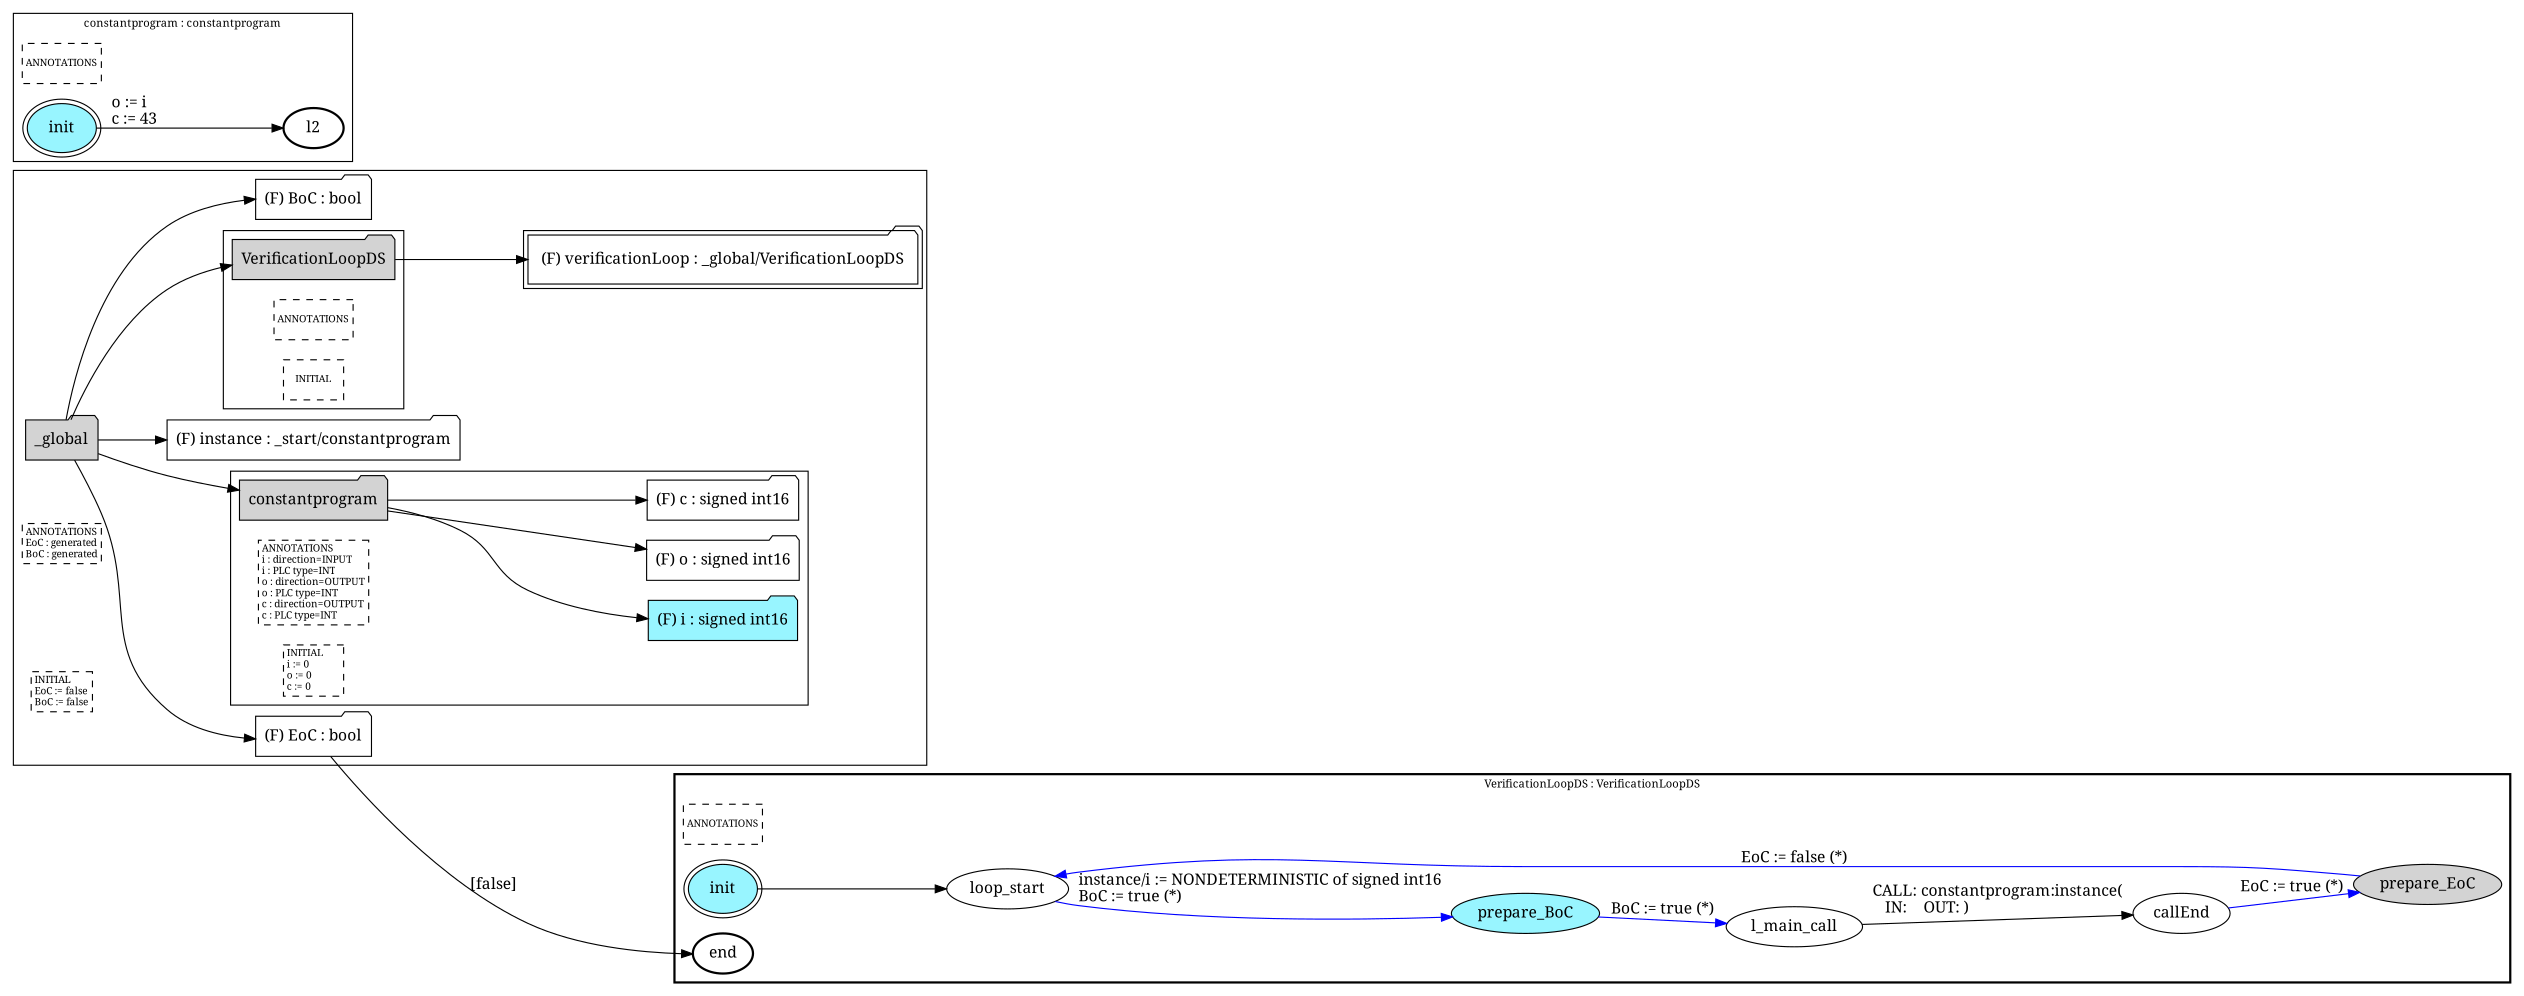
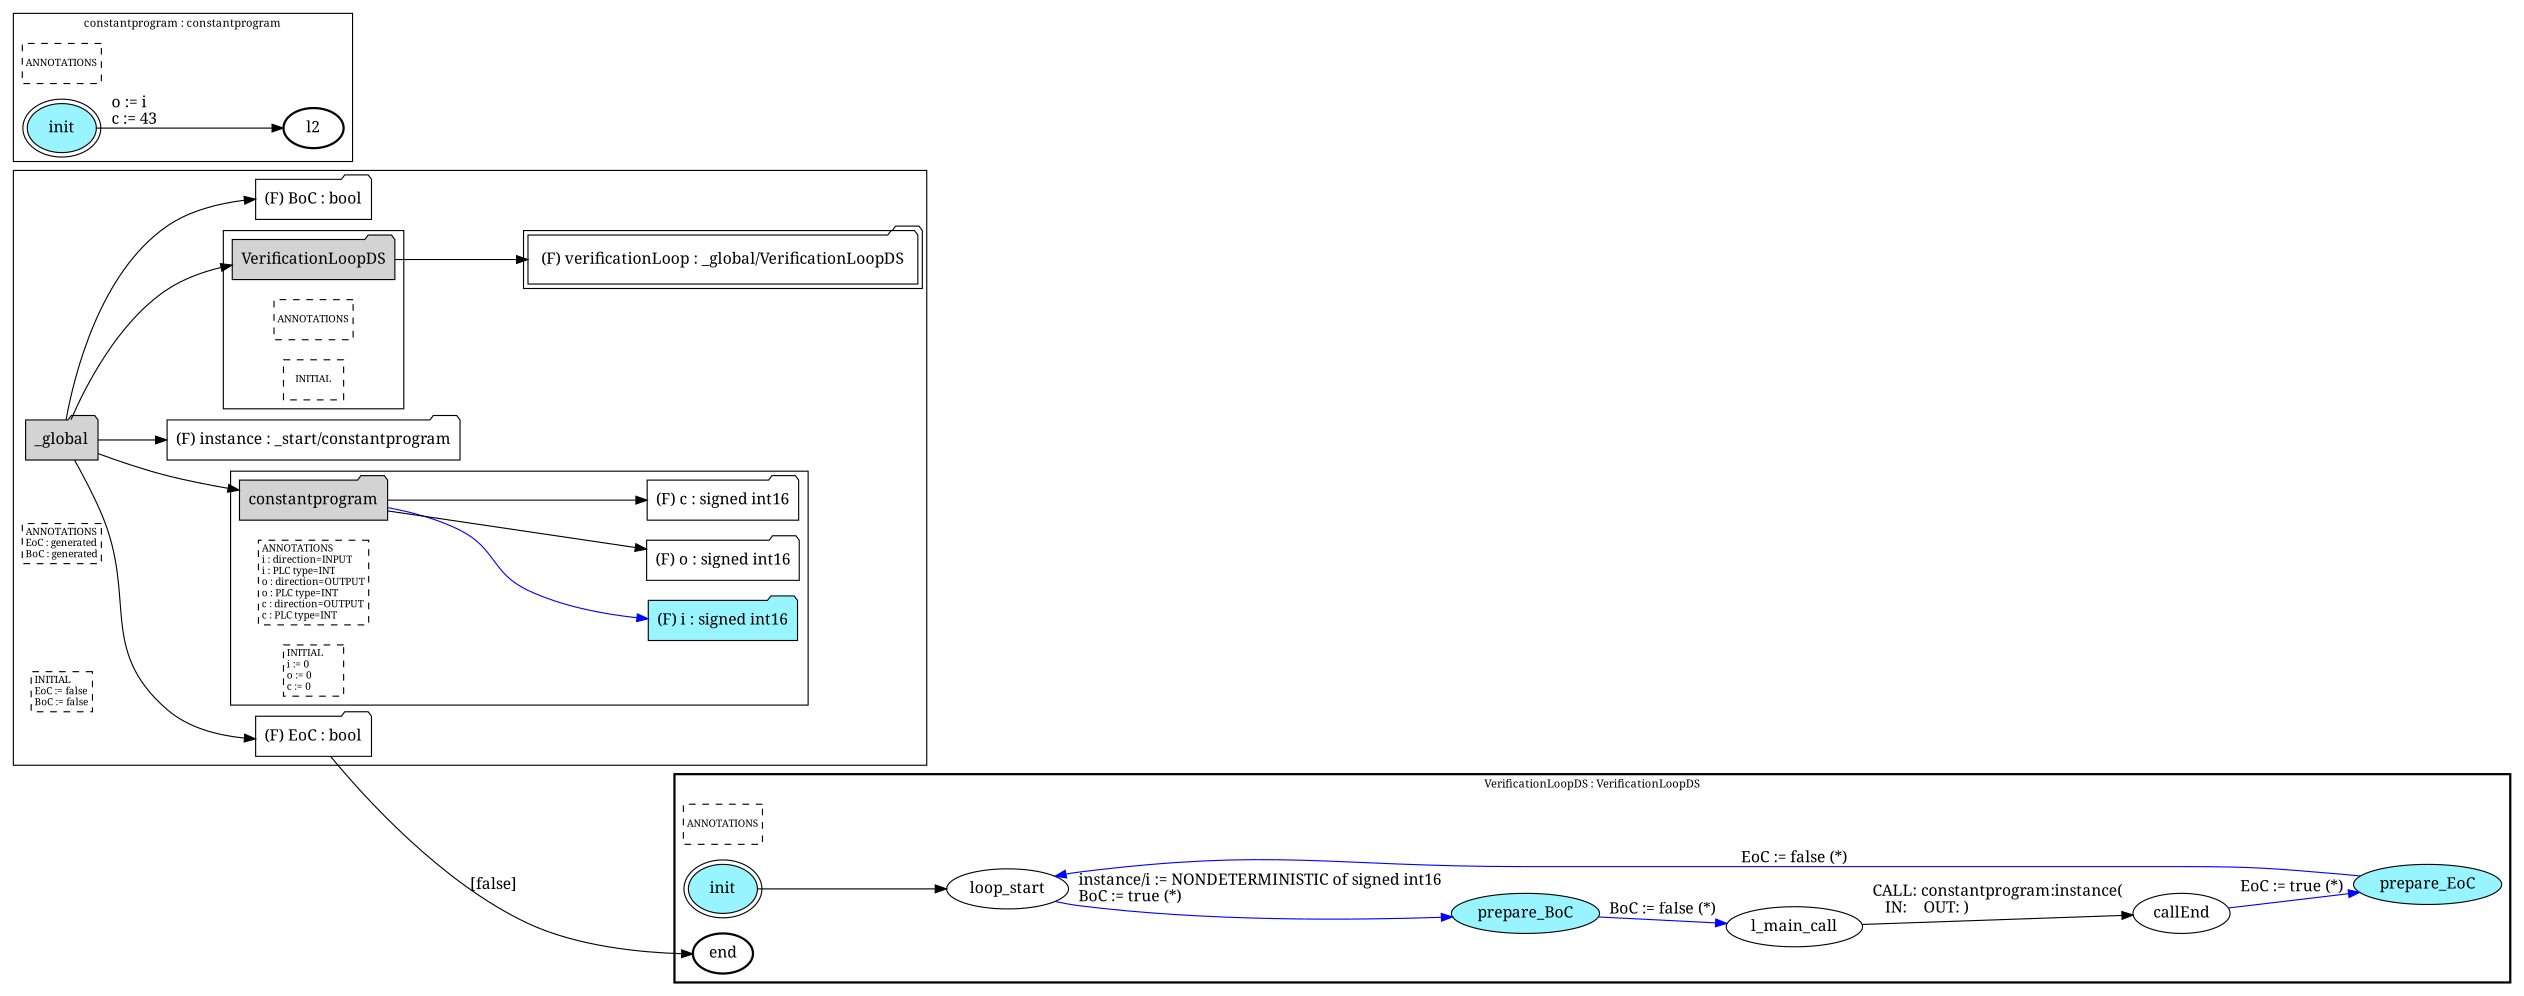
(506, 575) -> (506, 575)
(2428, 884) -> (2428, 884)
(1663, 909) -> (1663, 909)
